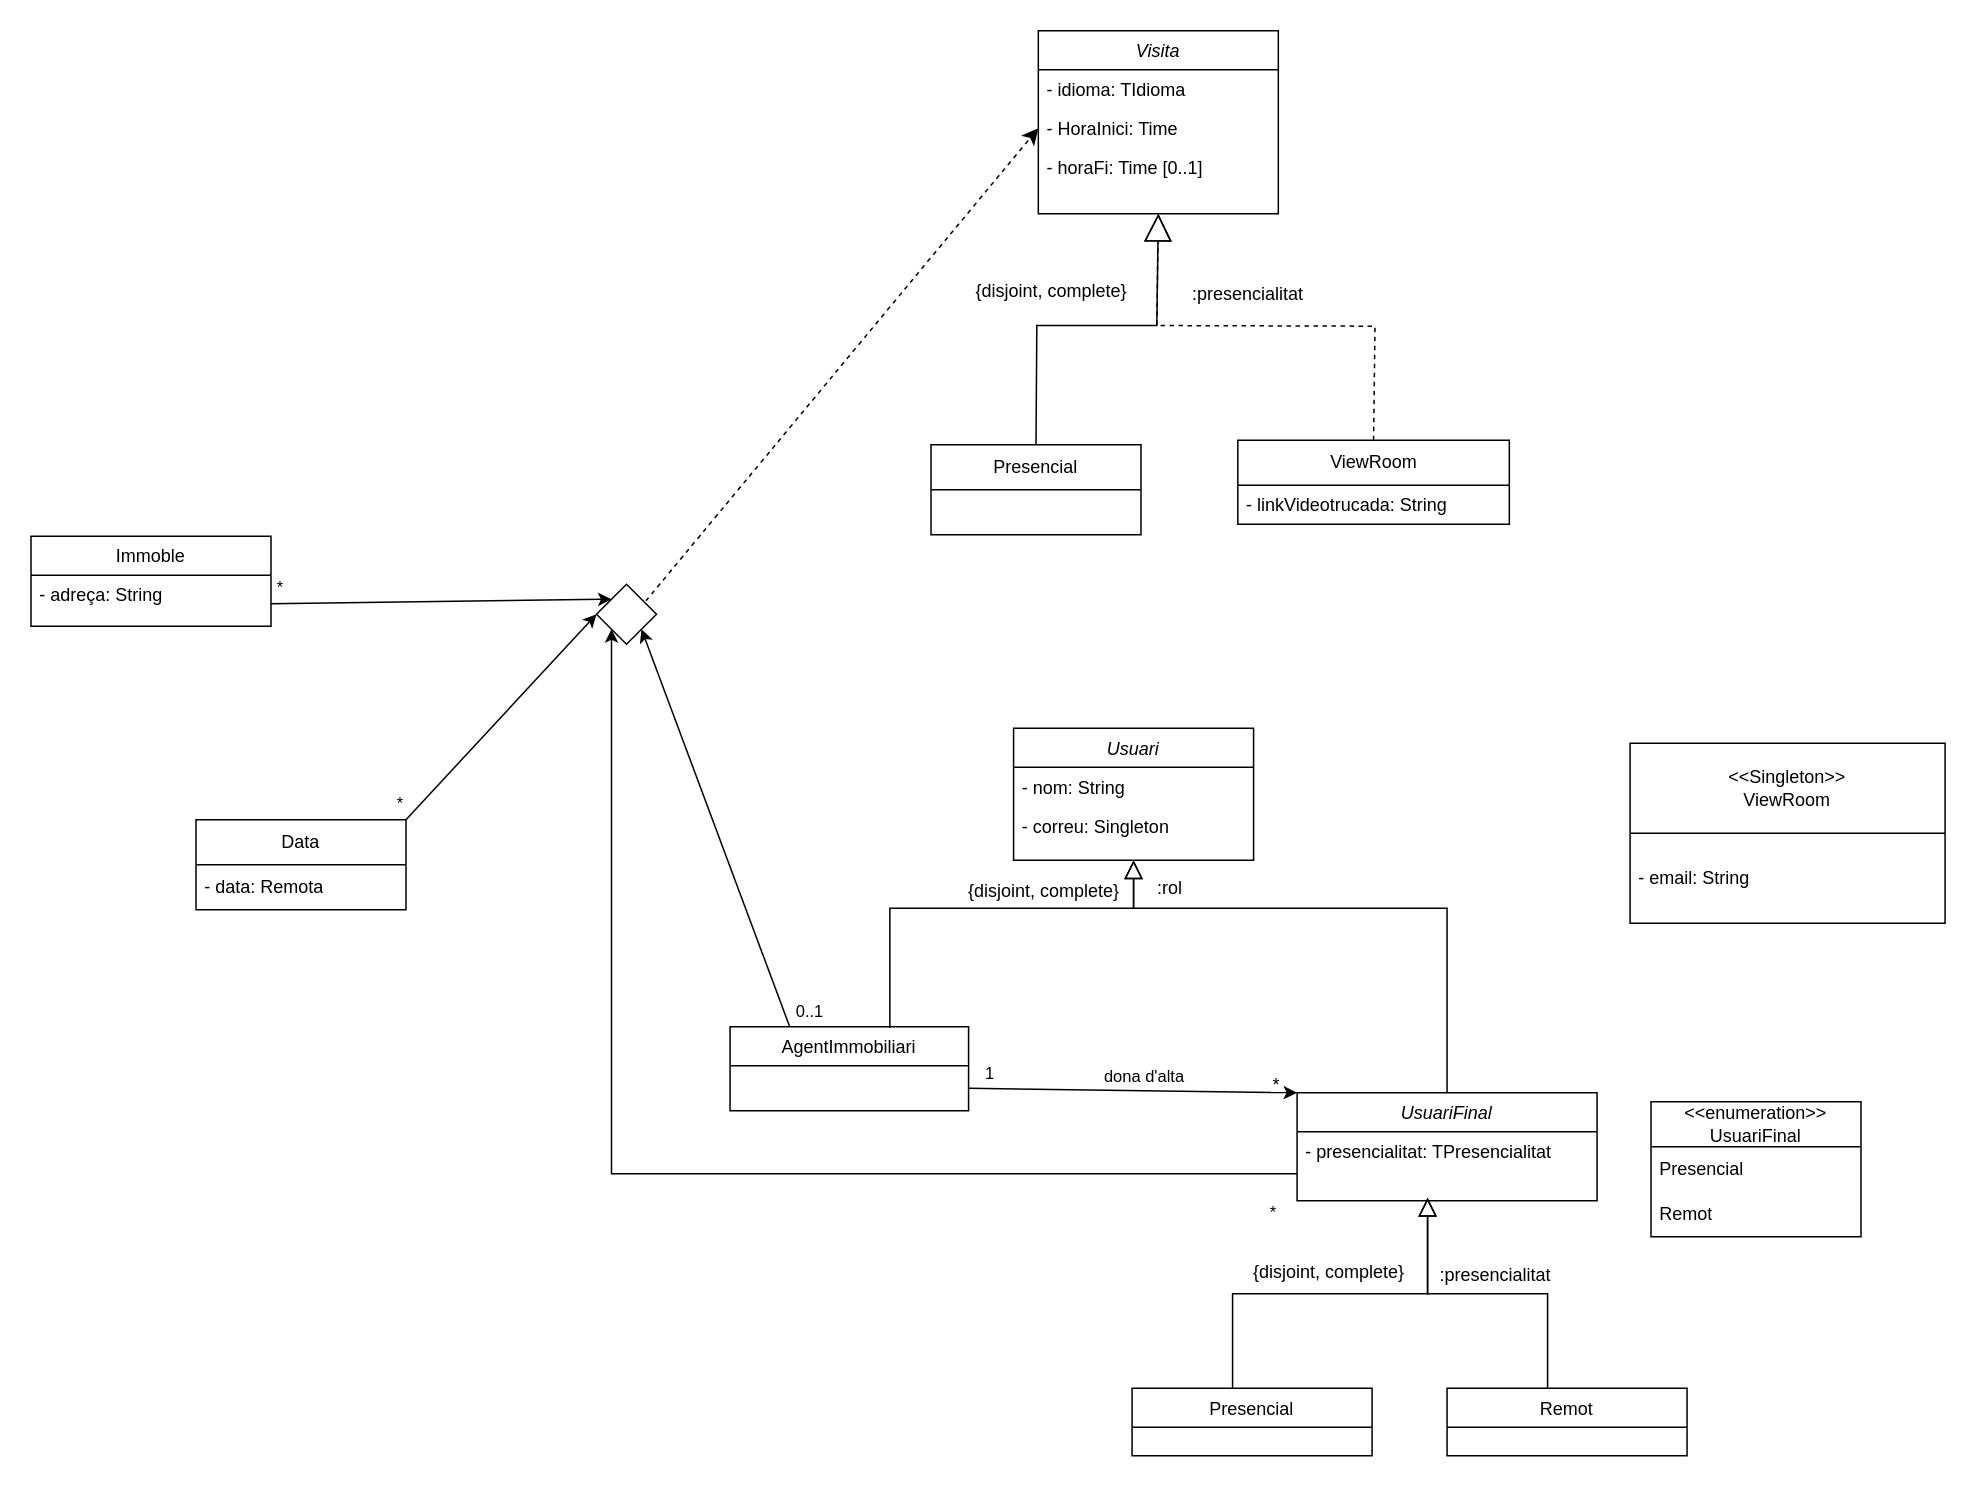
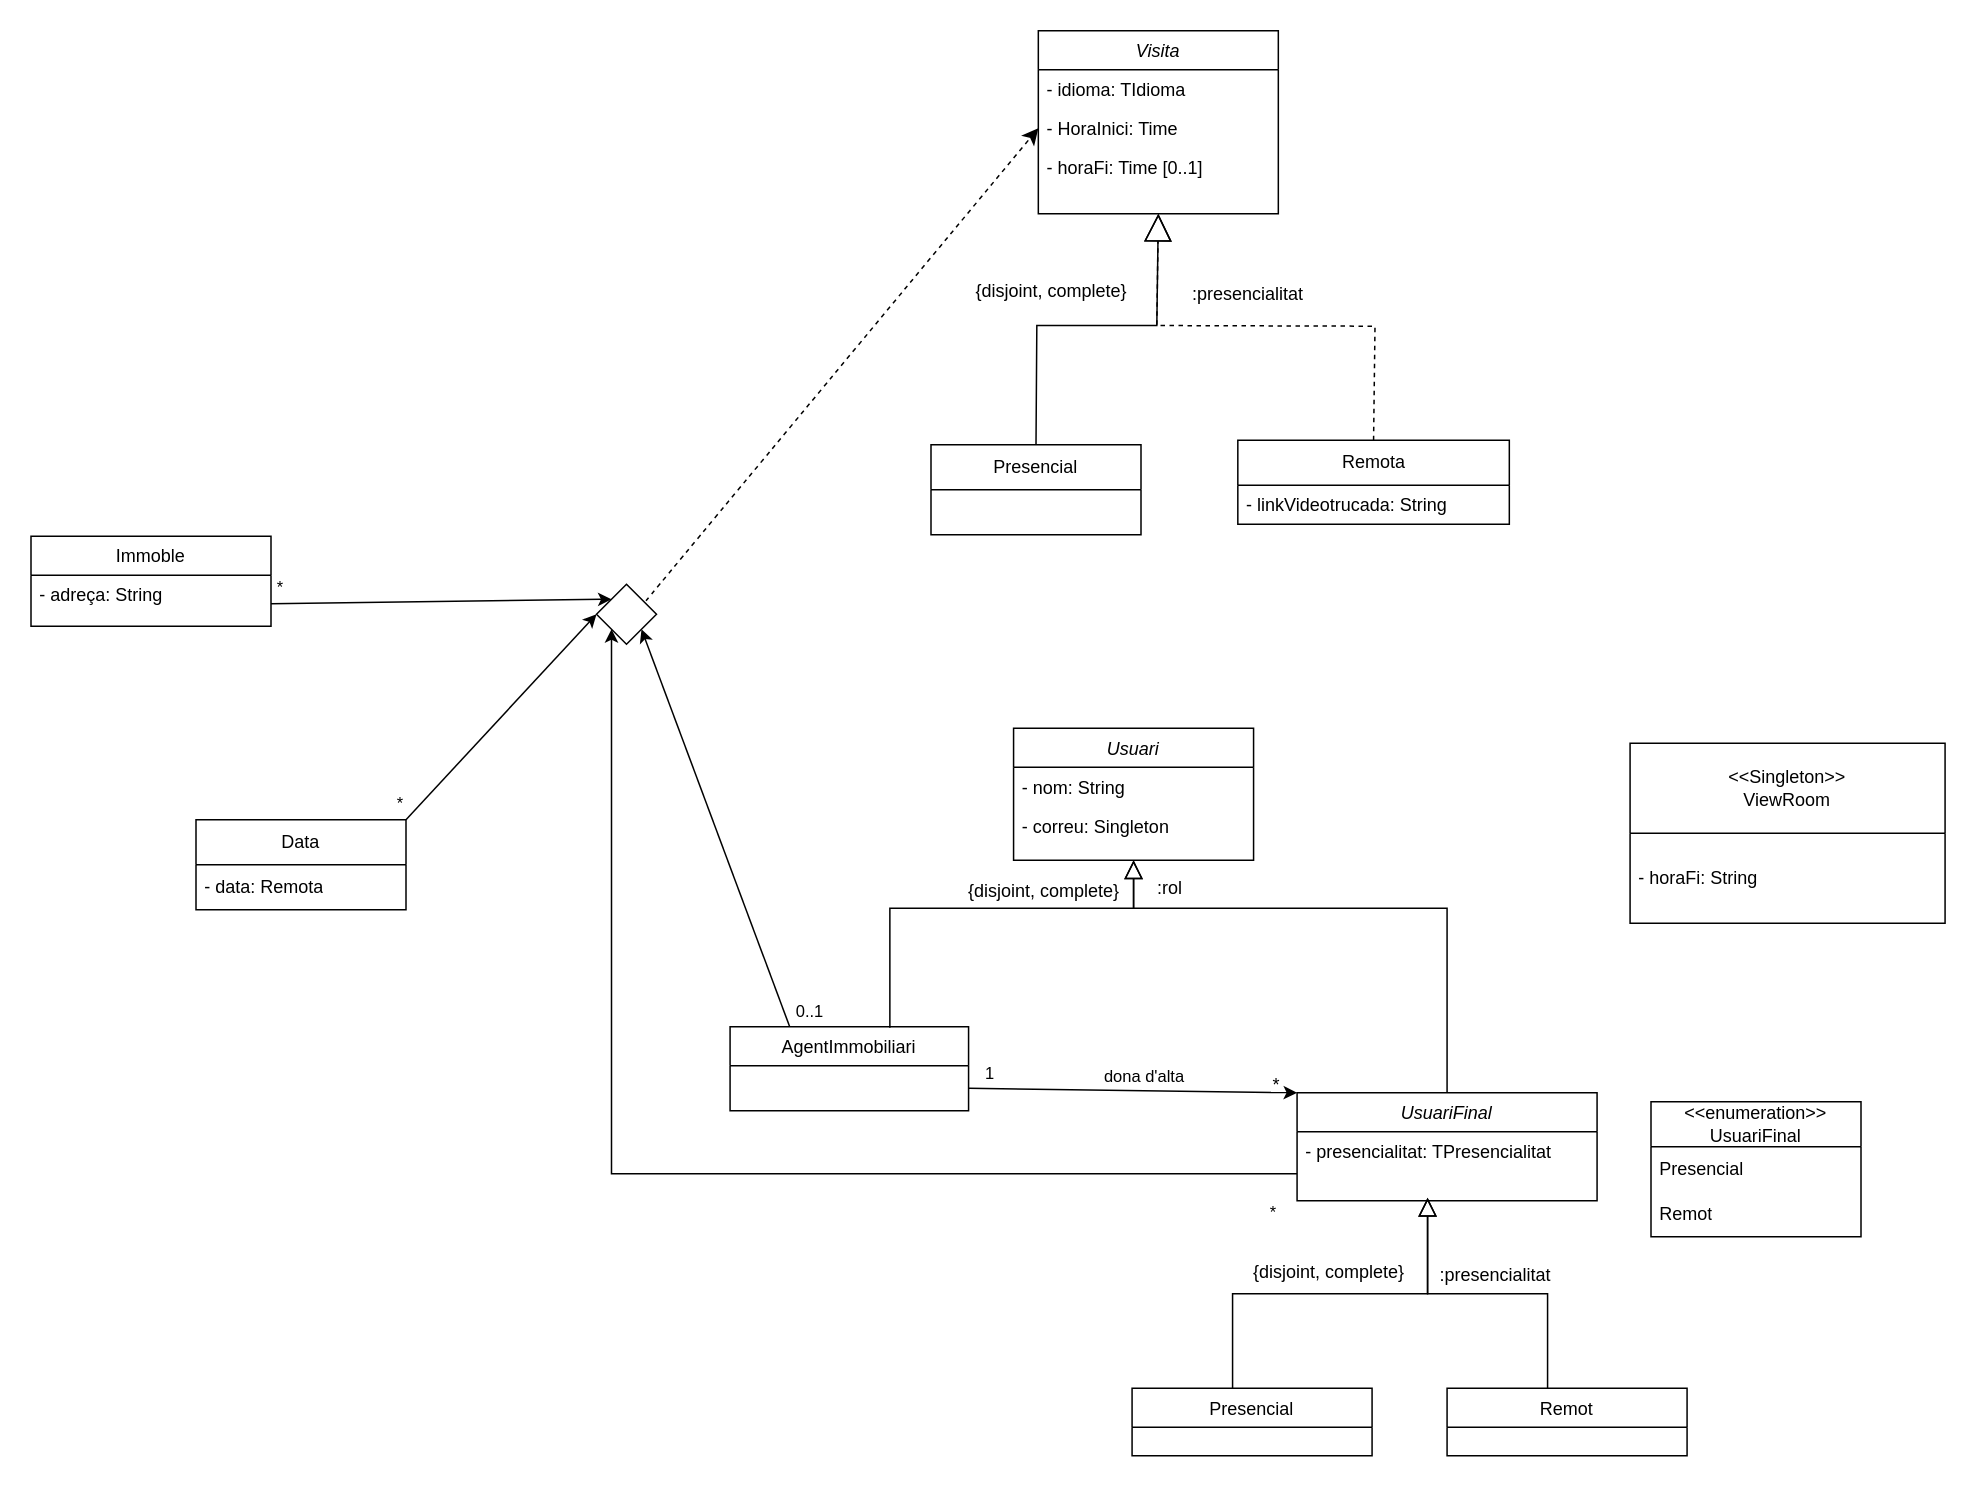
(1374, 463) -> (1374, 463)
(1700, 878) -> (1708, 878)
